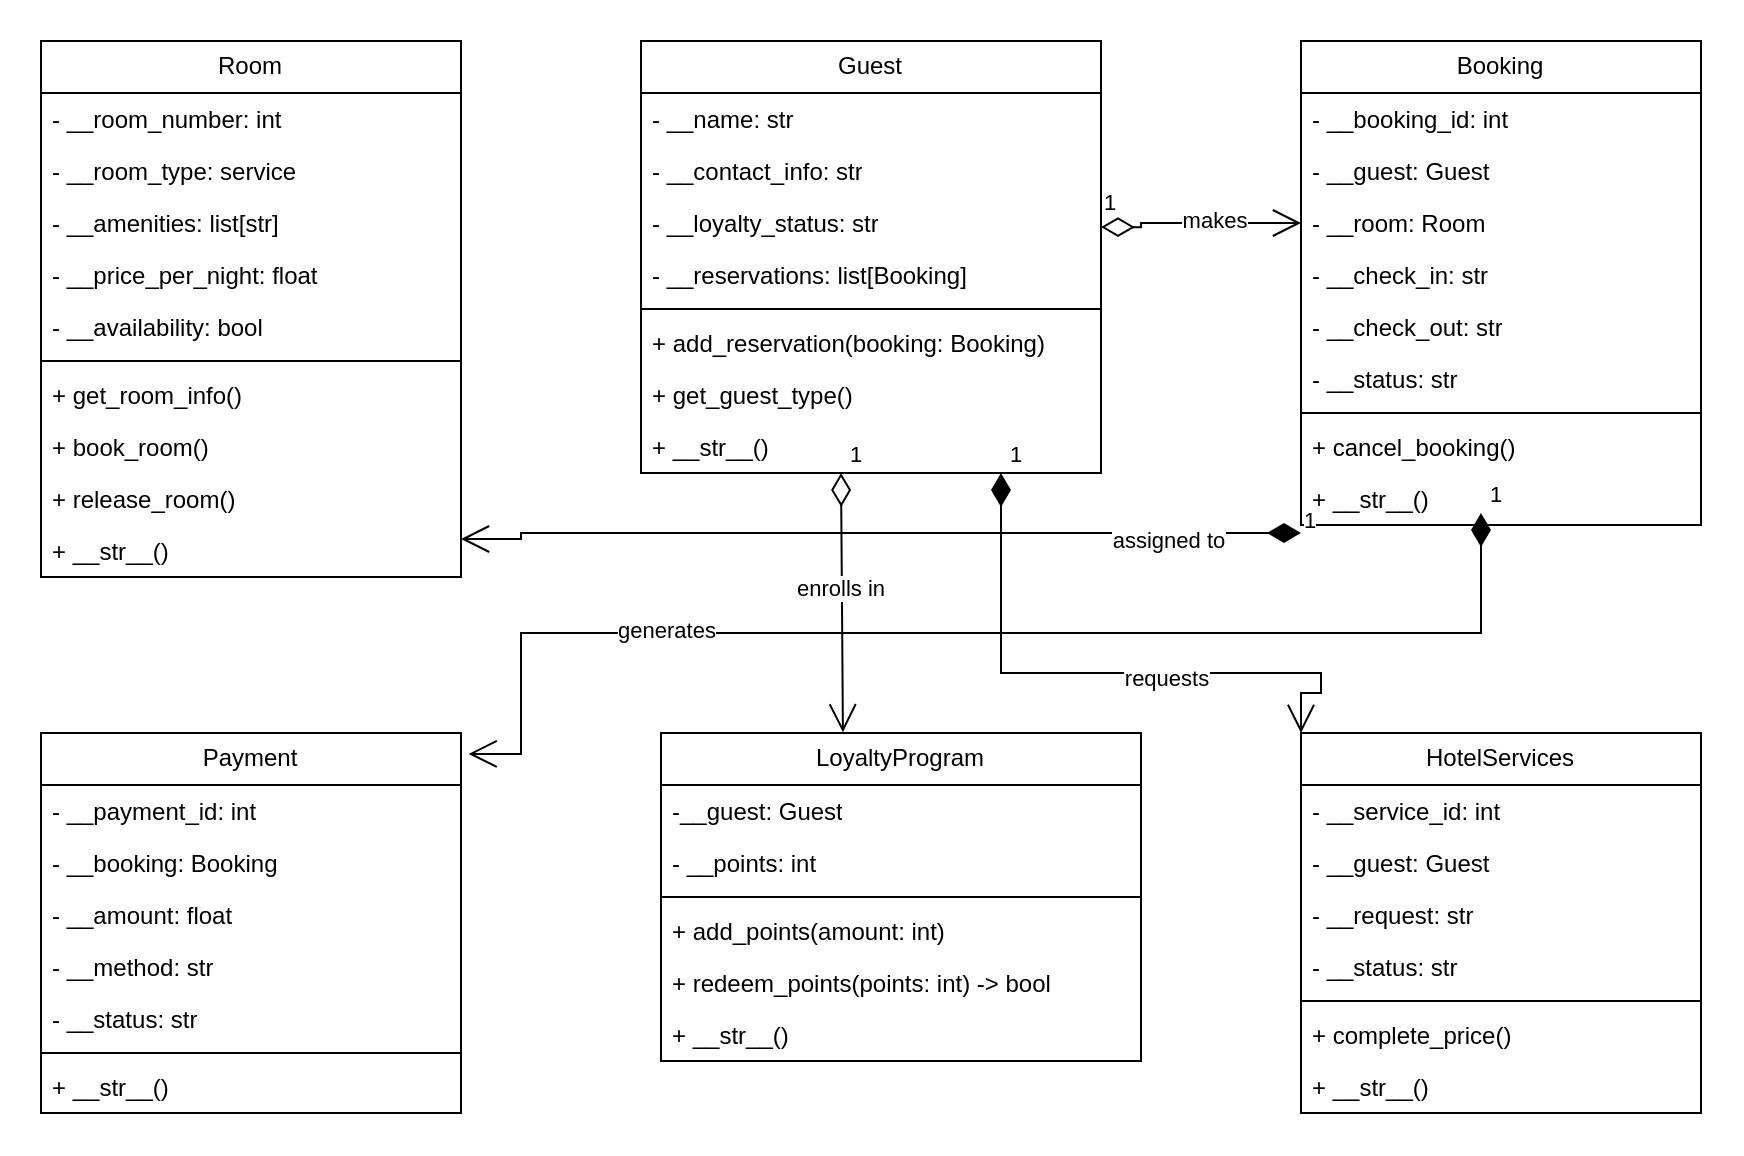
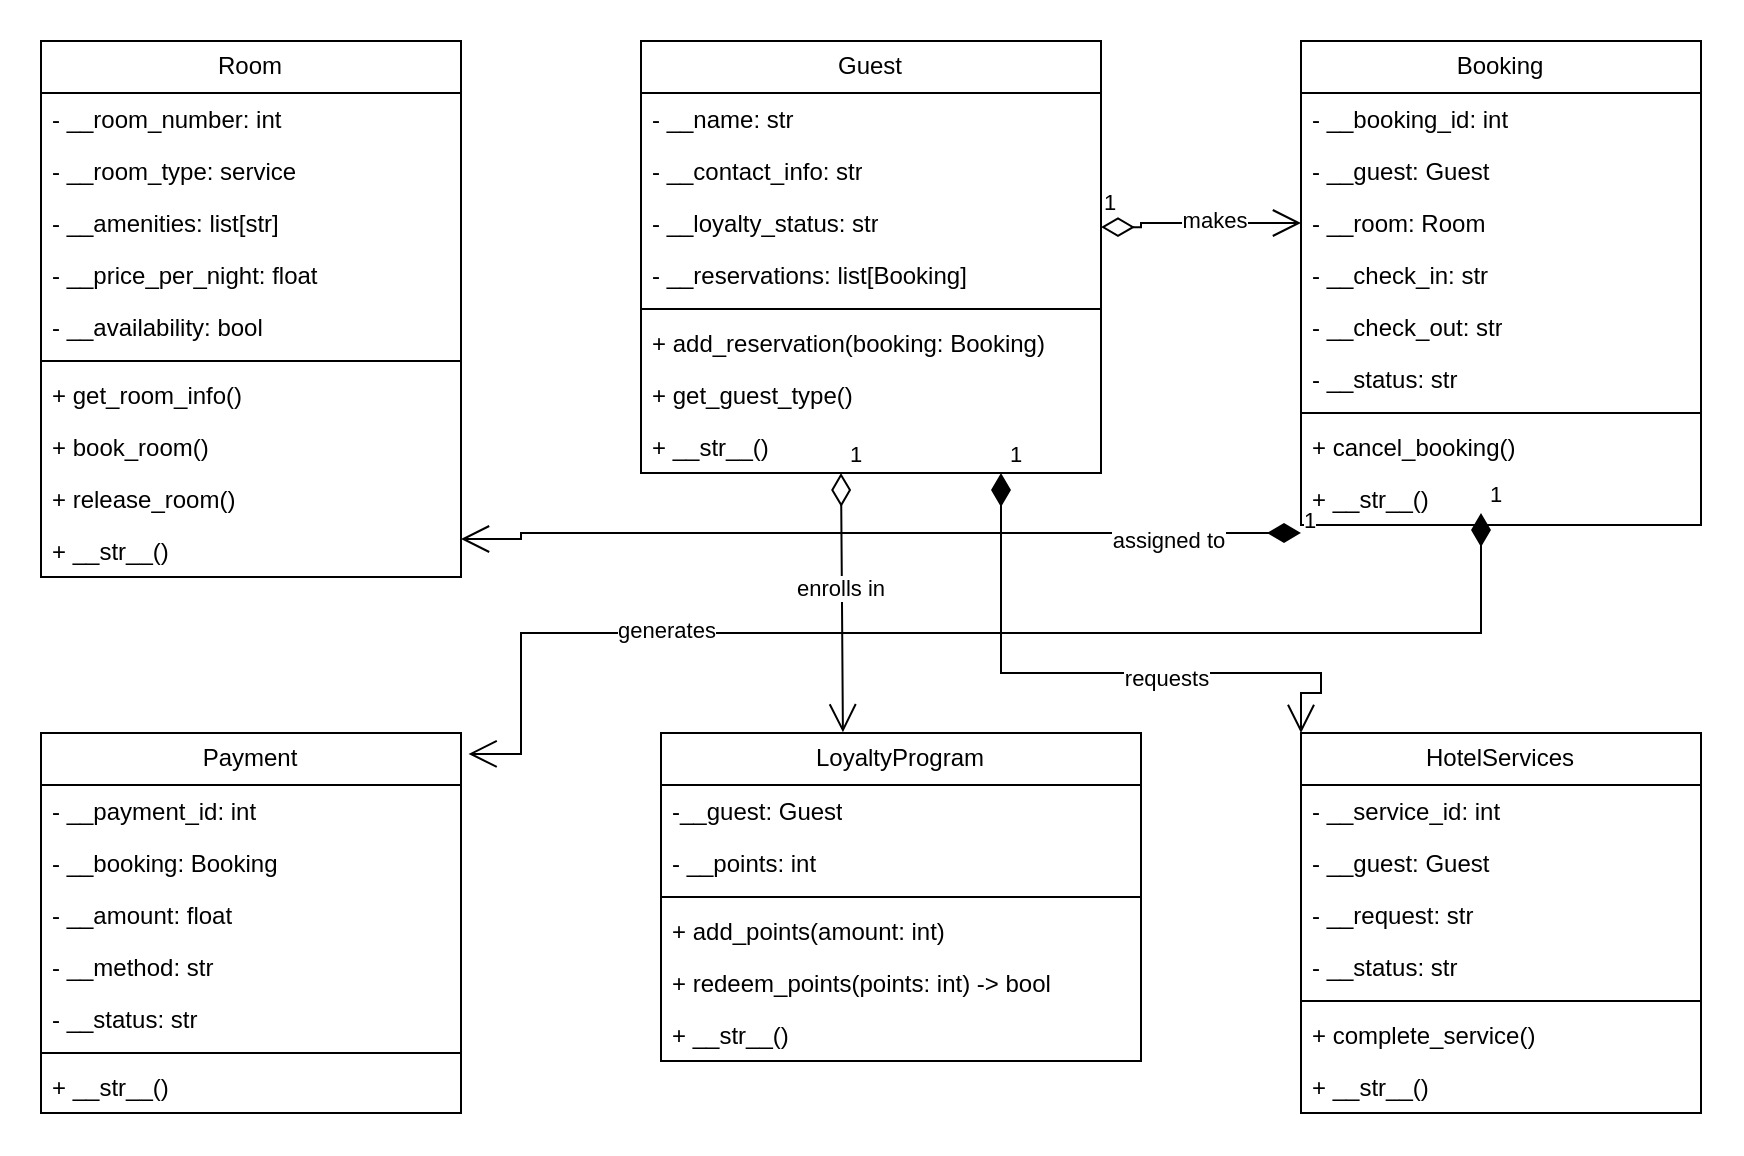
(1425, 1037) -> (1438, 1037)
